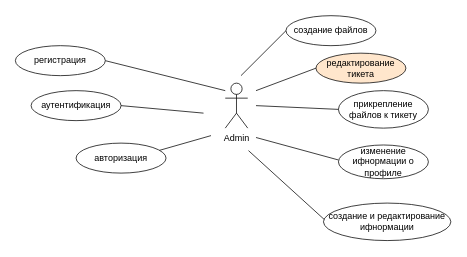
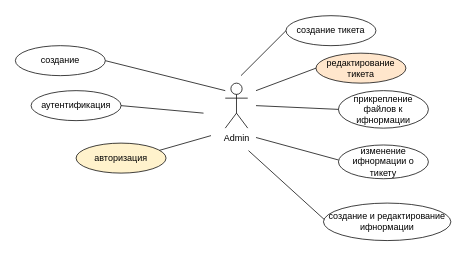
(331, 30) -> (331, 30)
(60, 60) -> (60, 60)
(384, 109) -> (384, 109)
(121, 158) -> (121, 158)
(384, 162) -> (384, 162)
